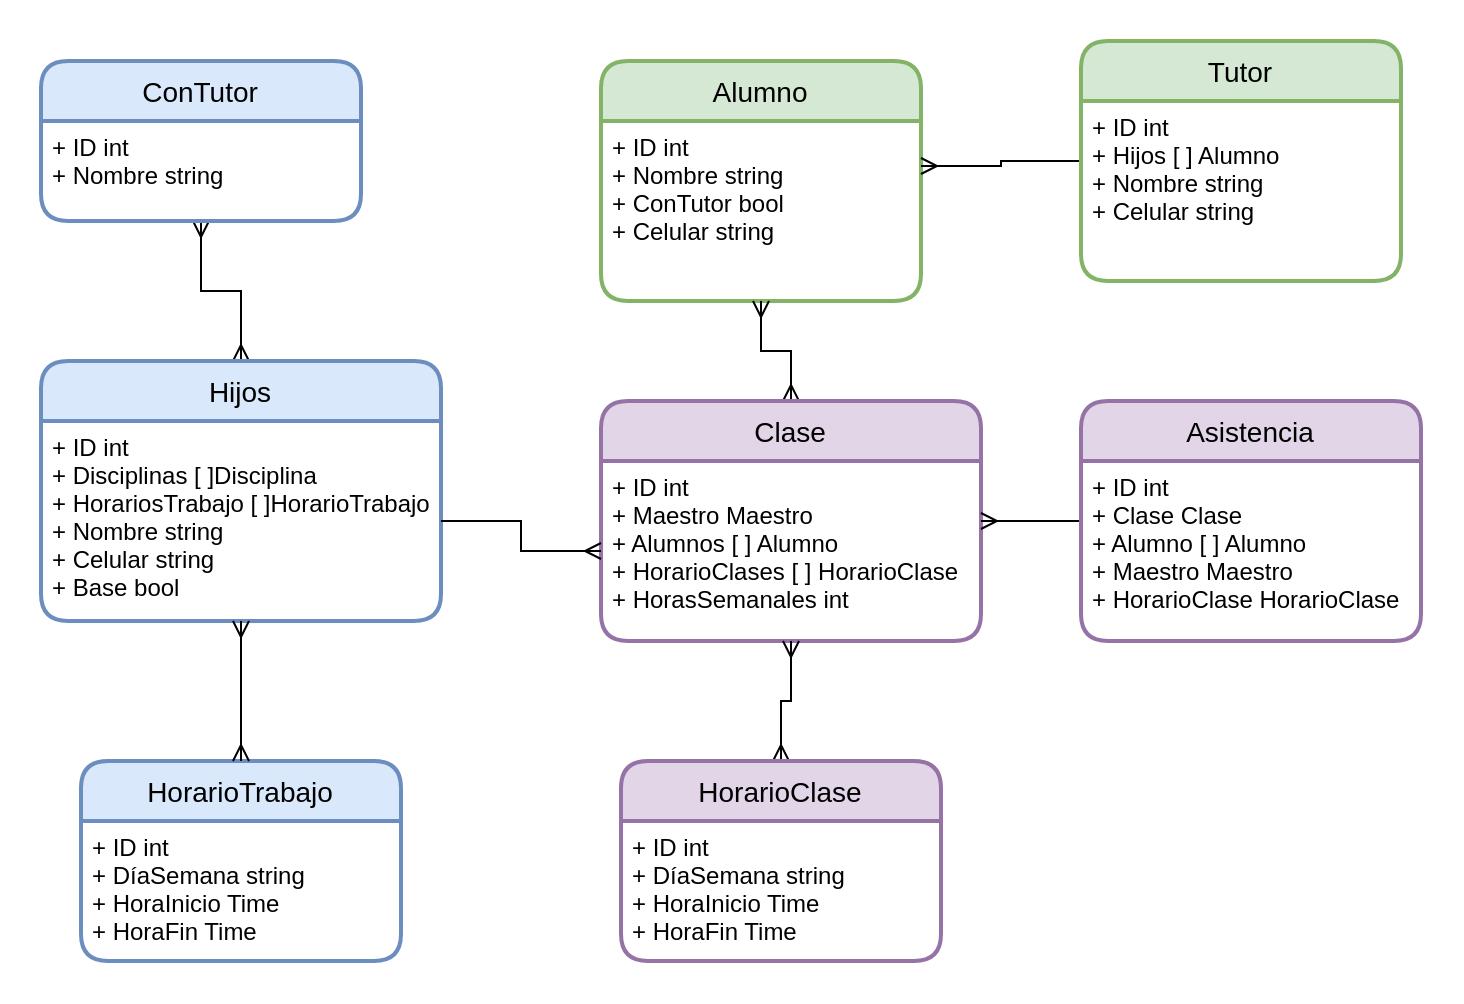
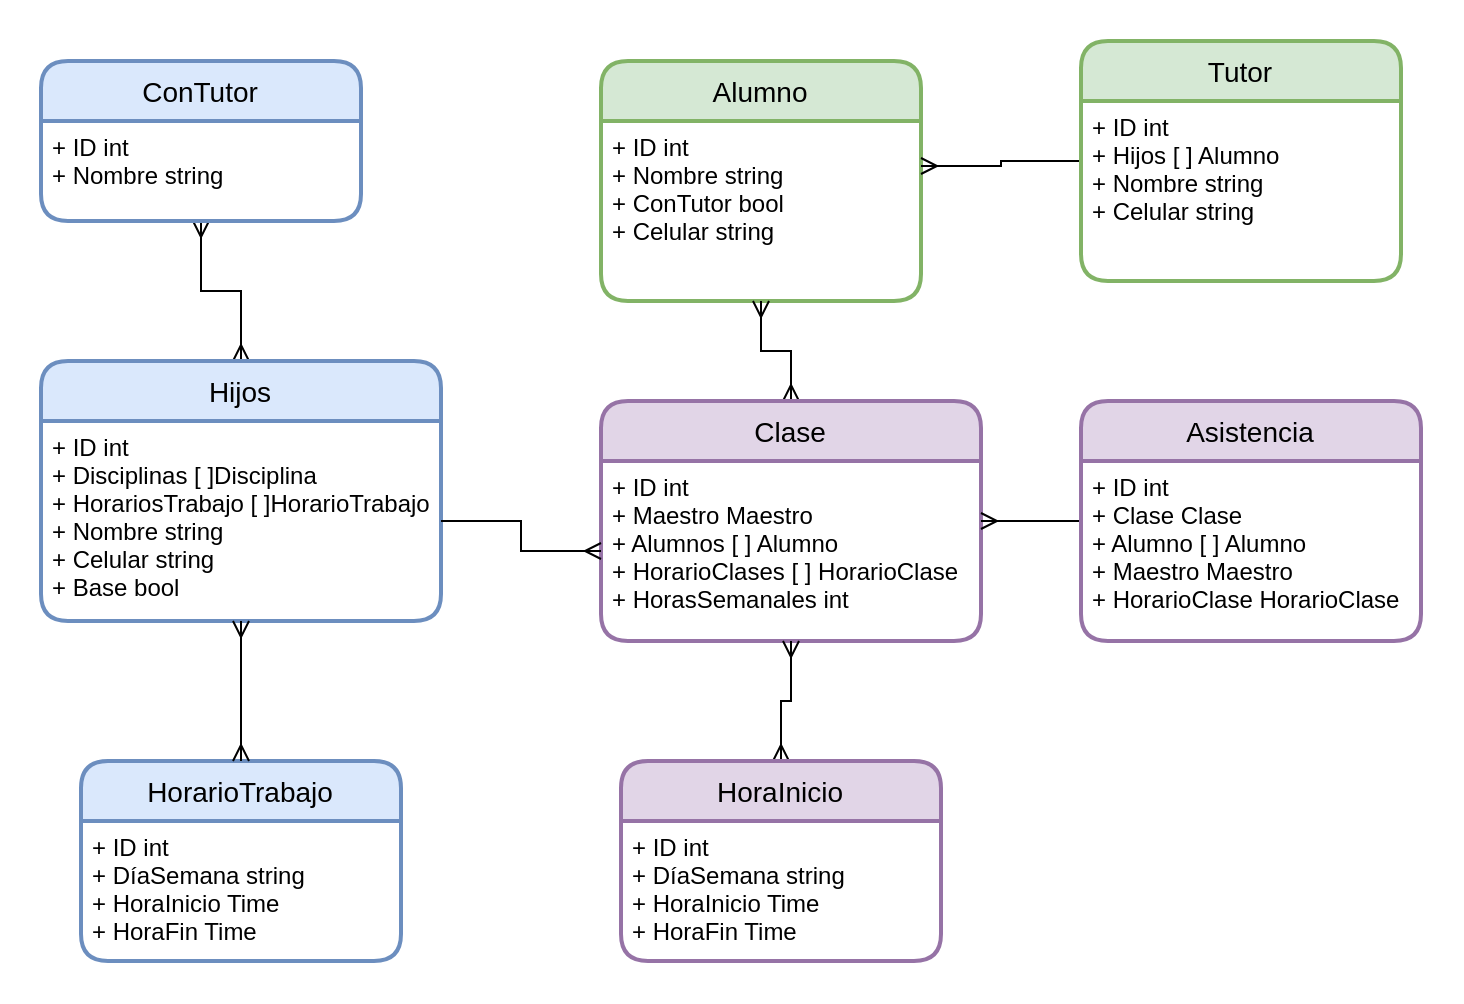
(780, 793) -> (780, 793)
